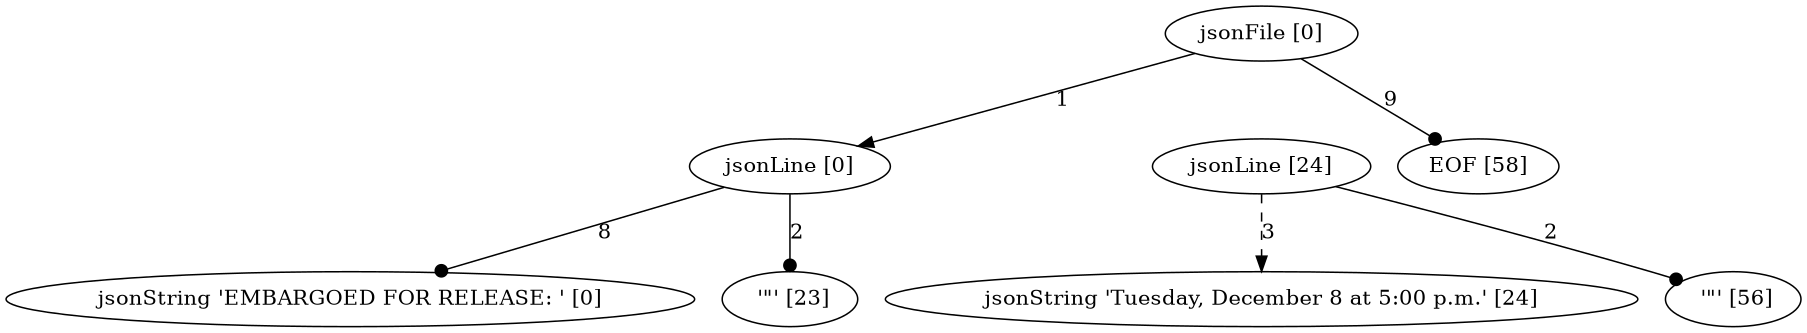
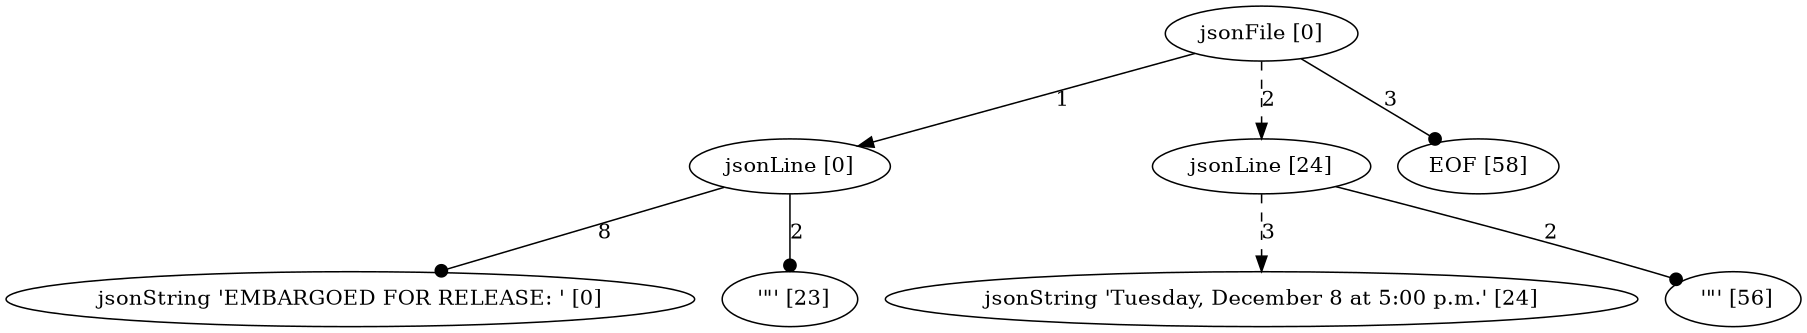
none -> (1262, 92)
(1391, 100) -> (1391, 100)
